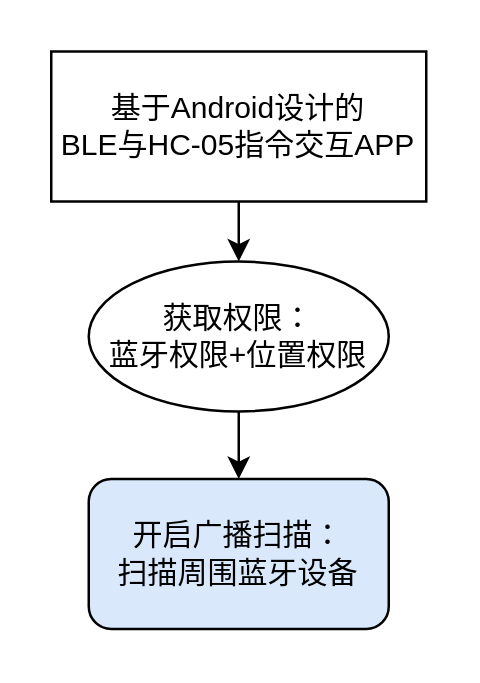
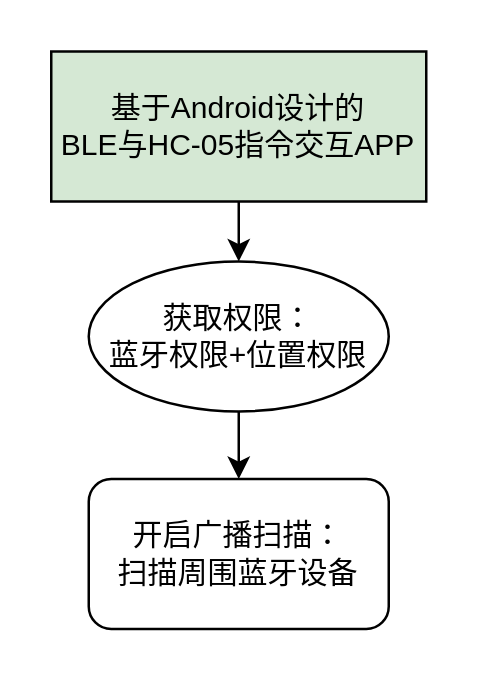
(239, 126) -> (239, 126)
(239, 554) -> (239, 554)
